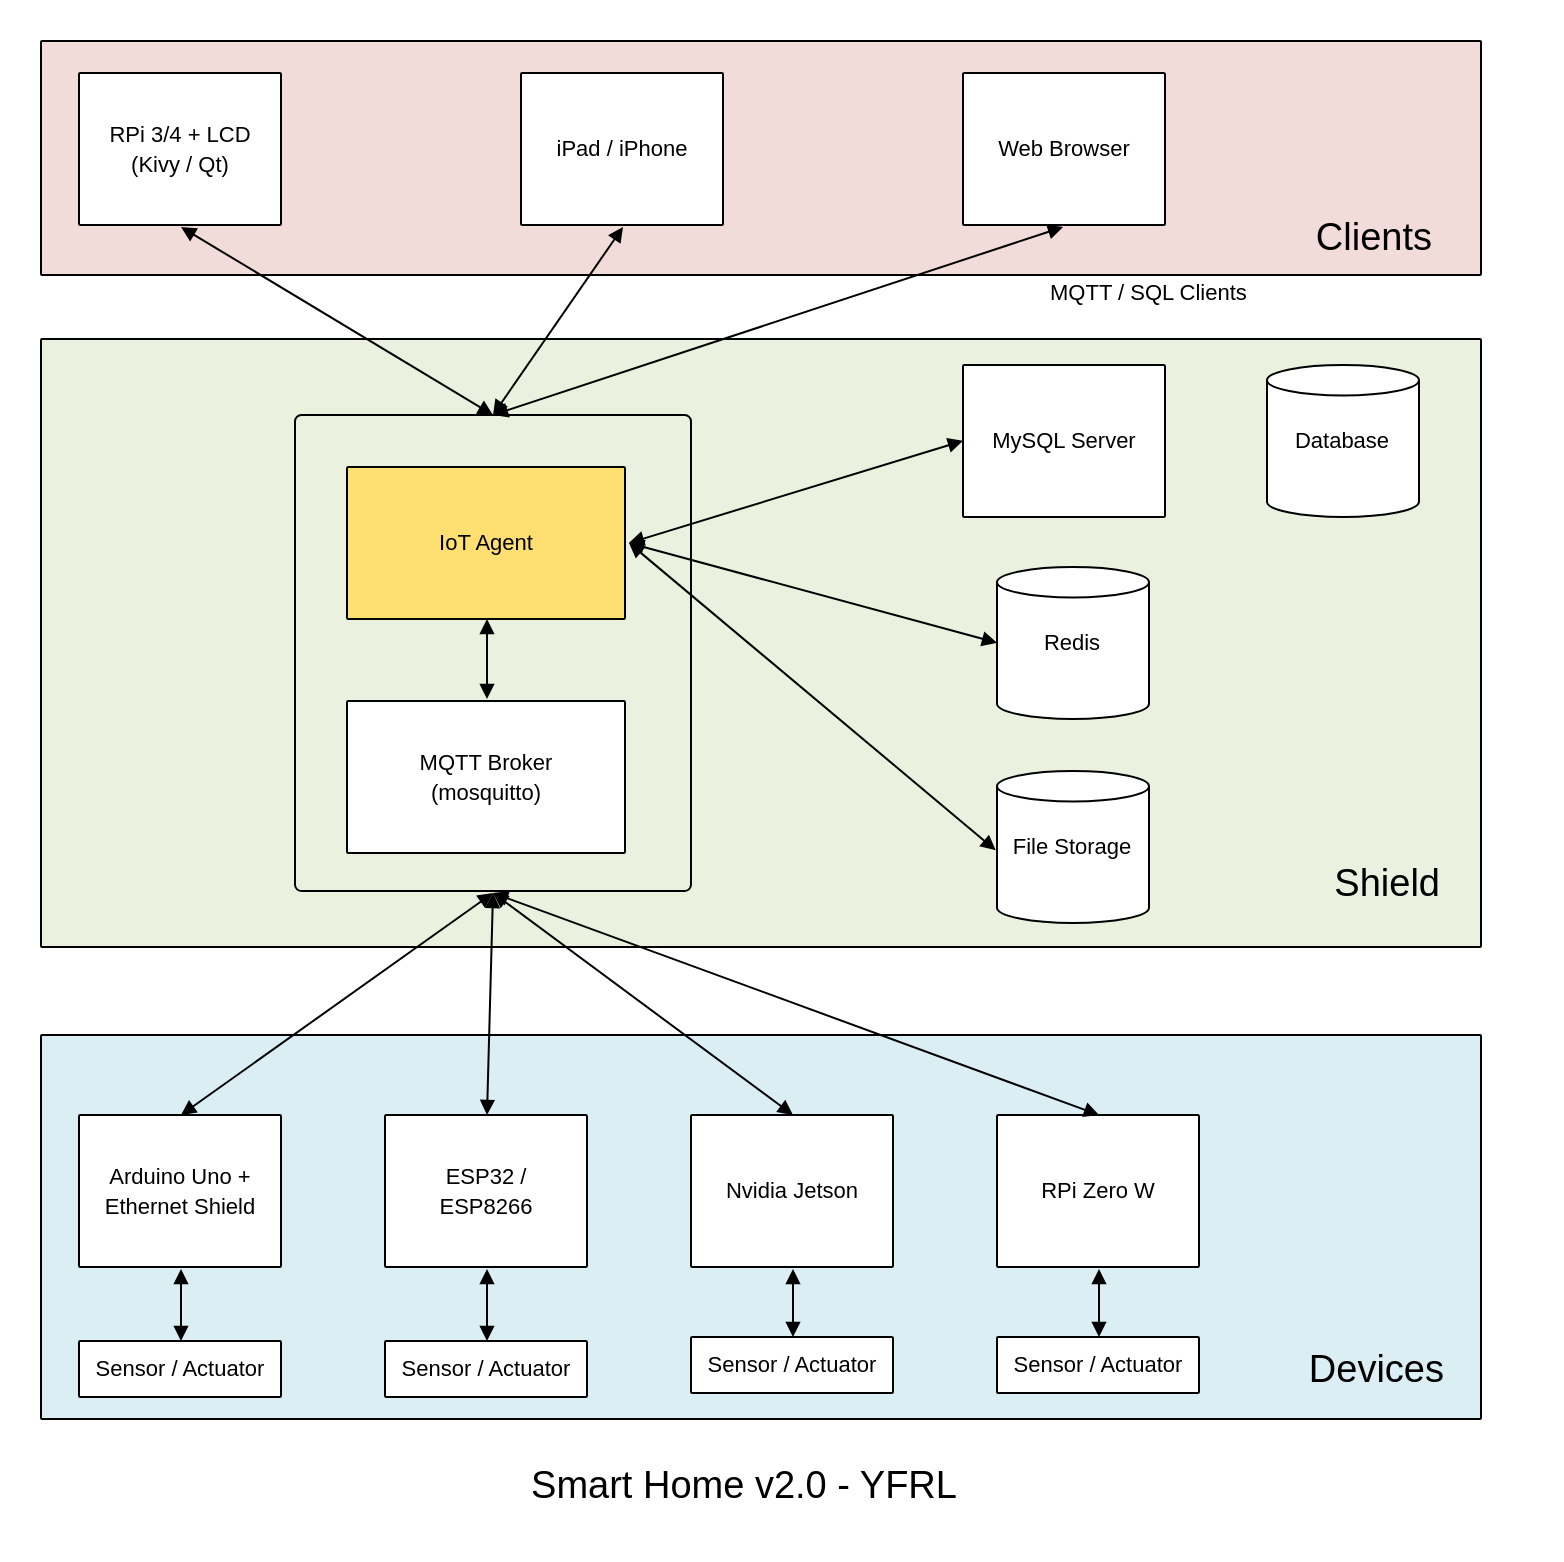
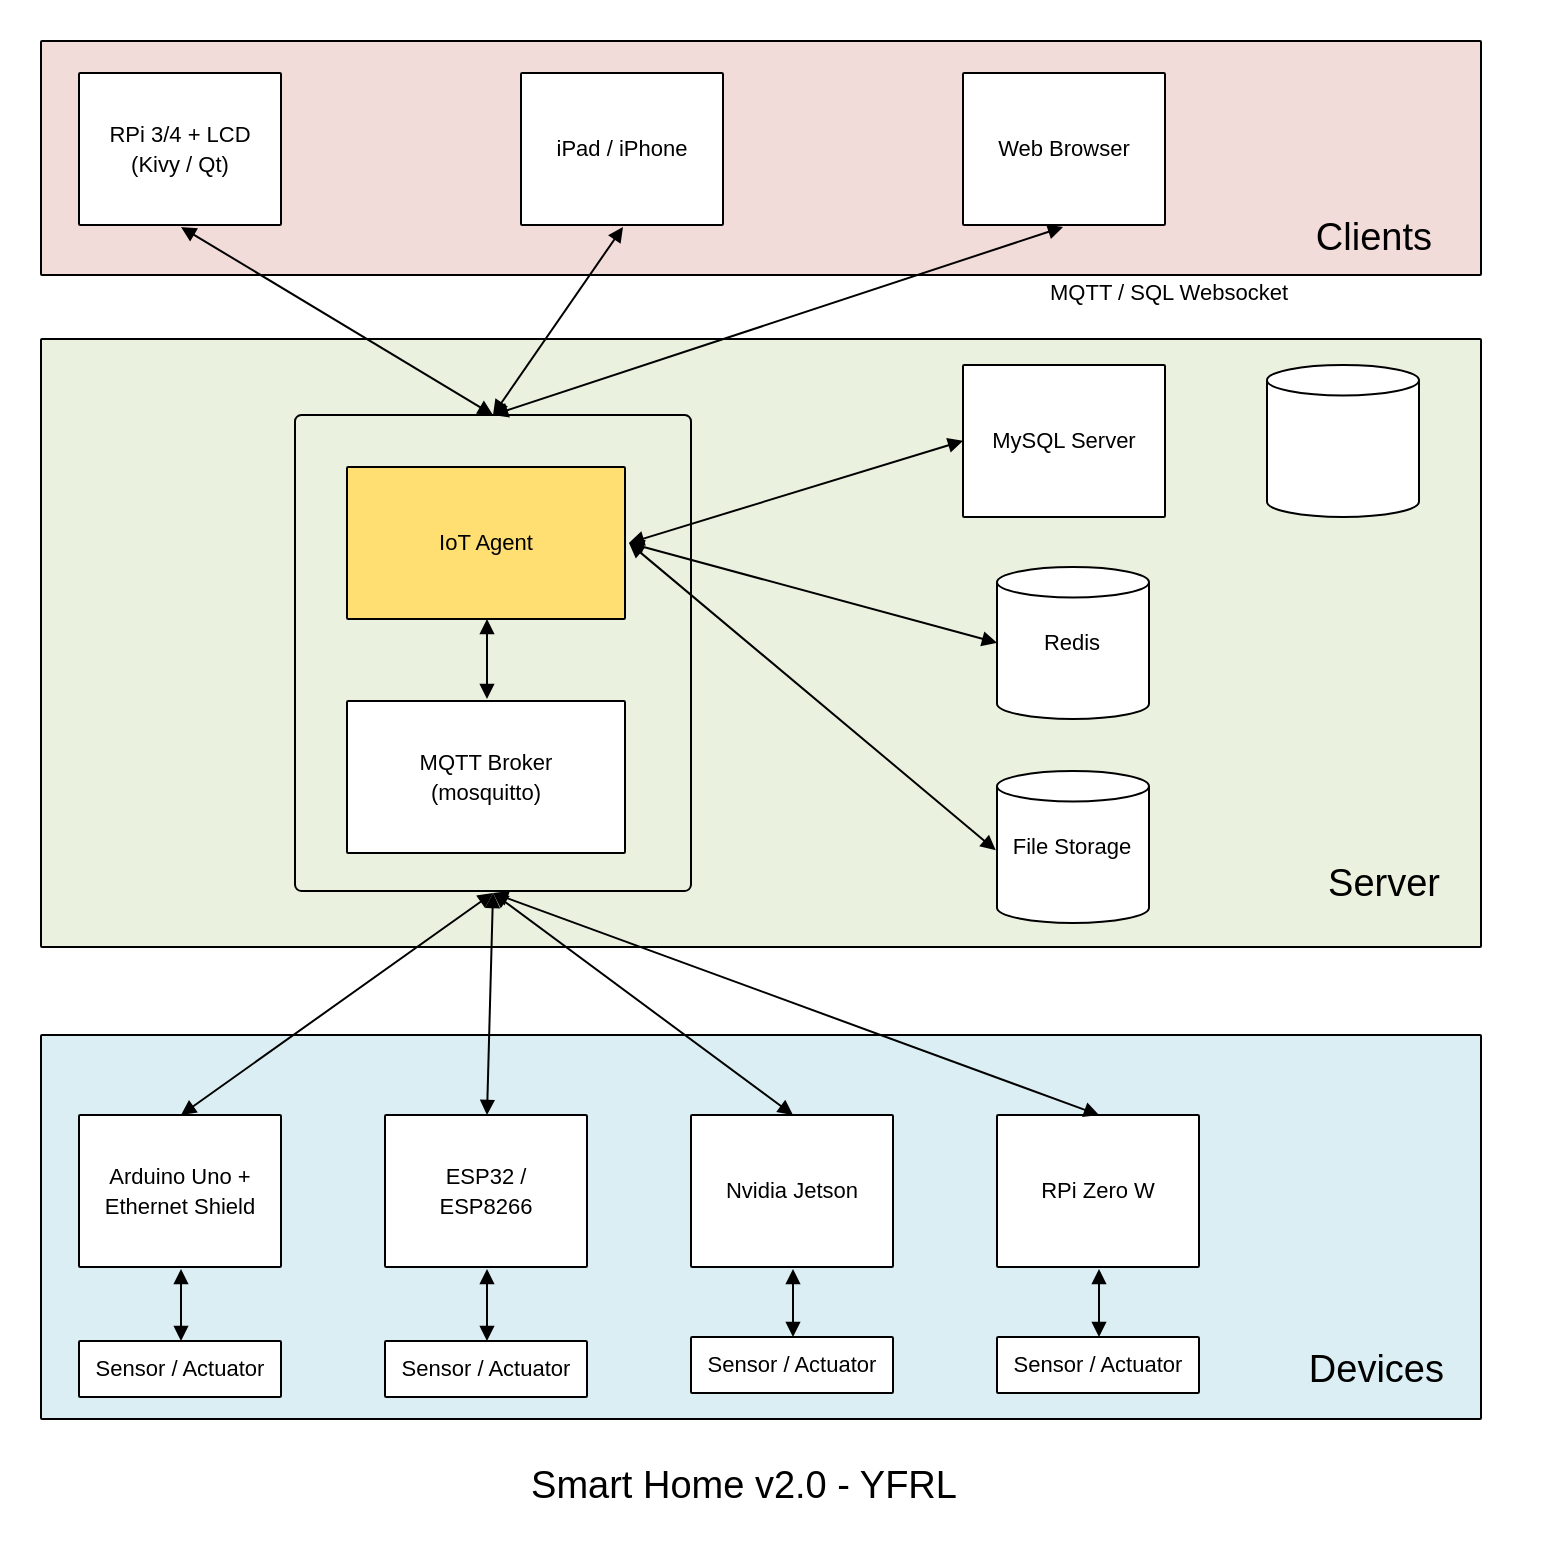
(1156, 293) -> (1176, 293)
(1343, 441) -> none
(1407, 883) -> (1401, 883)
